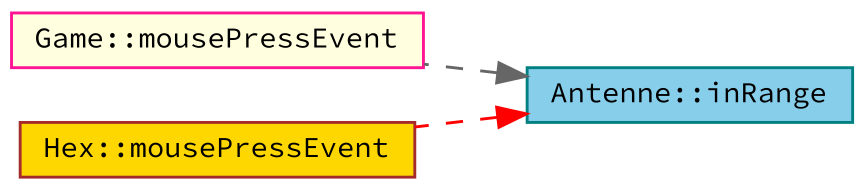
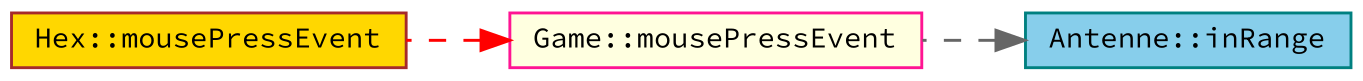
(456, 122) -> (443, 40)
